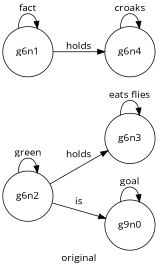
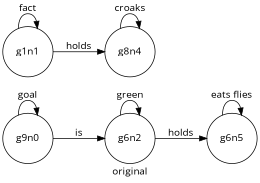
(28, 52) -> (28, 52)
(130, 52) -> (130, 52)
(130, 138) -> (232, 138)
(75, 210) -> (75, 138)
